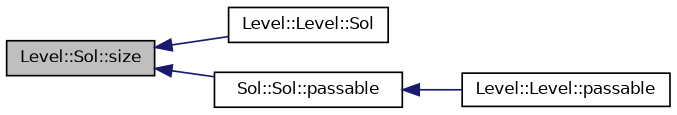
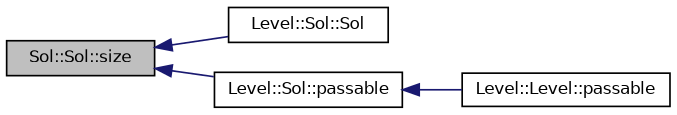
(308, 25) -> (308, 25)
(81, 58) -> (81, 58)
(308, 90) -> (308, 90)
